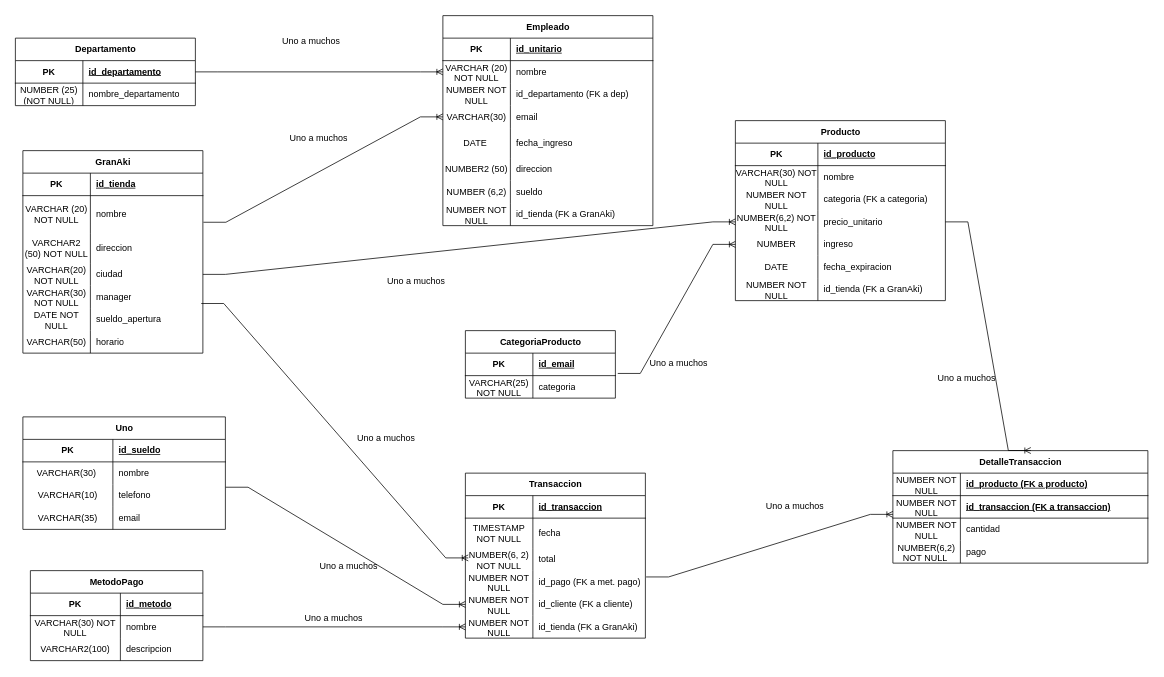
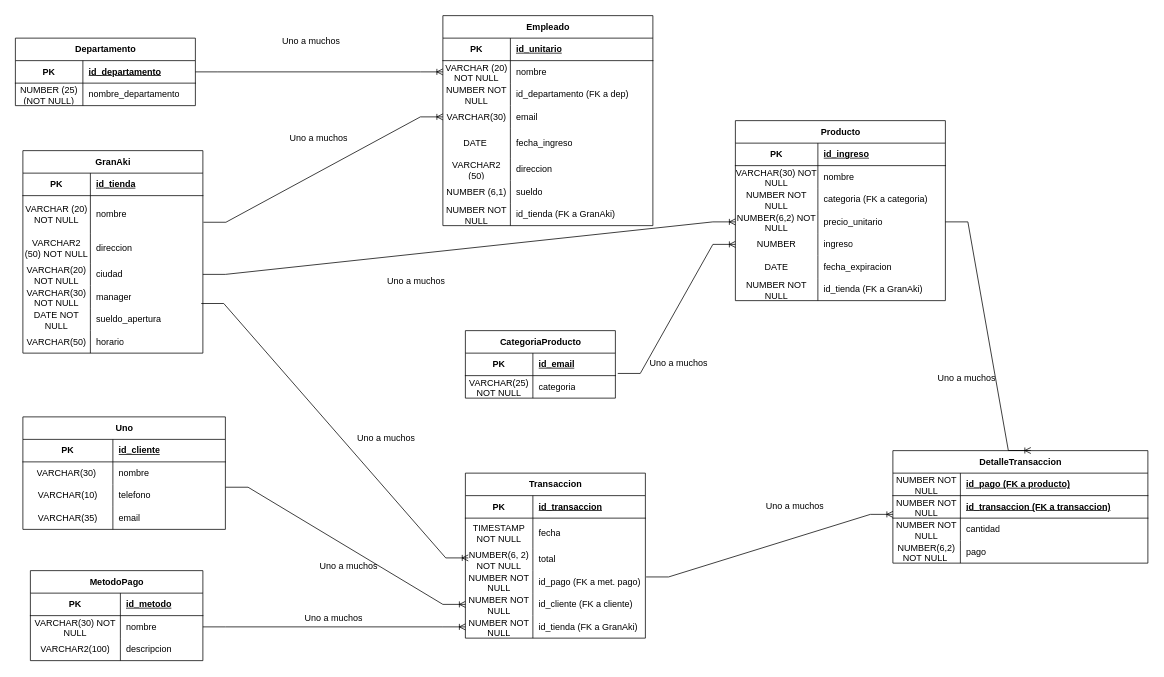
(850, 154) -> (847, 154)
(477, 169) -> (477, 169)
(477, 192) -> (477, 192)
(139, 450) -> (141, 450)
(1030, 484) -> (1020, 484)
